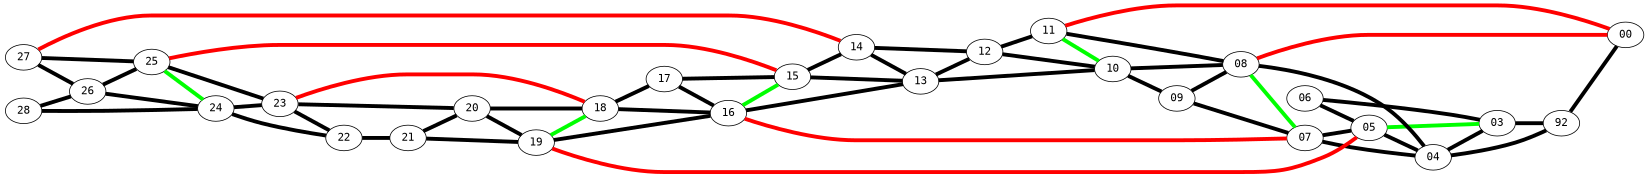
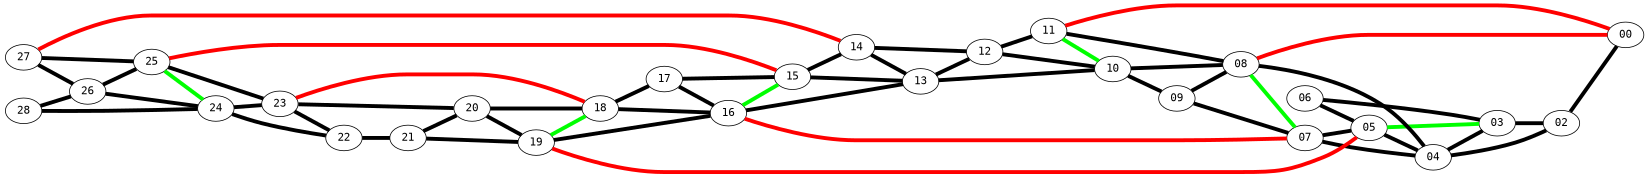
(1561, 123) -> (1561, 123)
